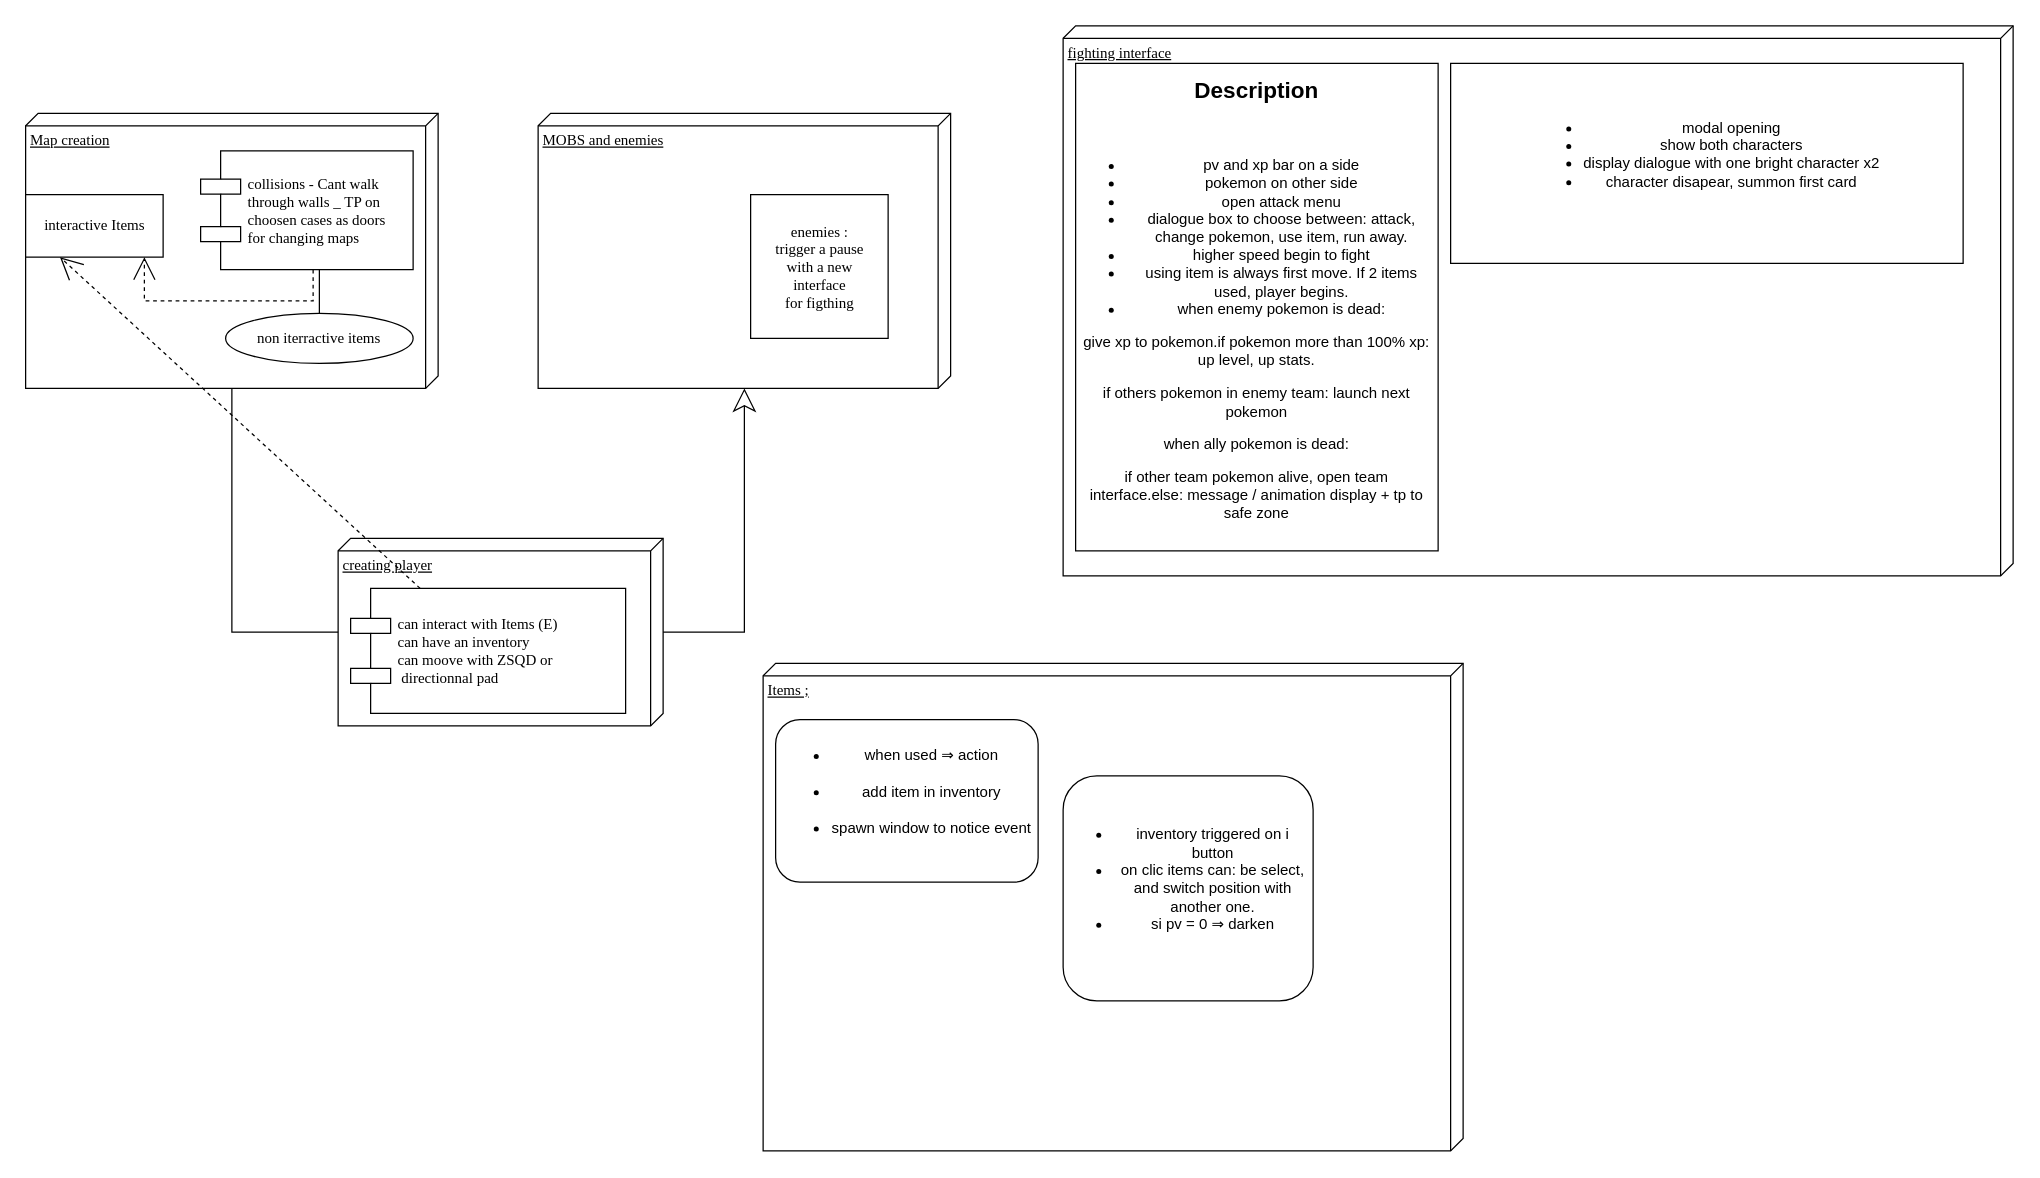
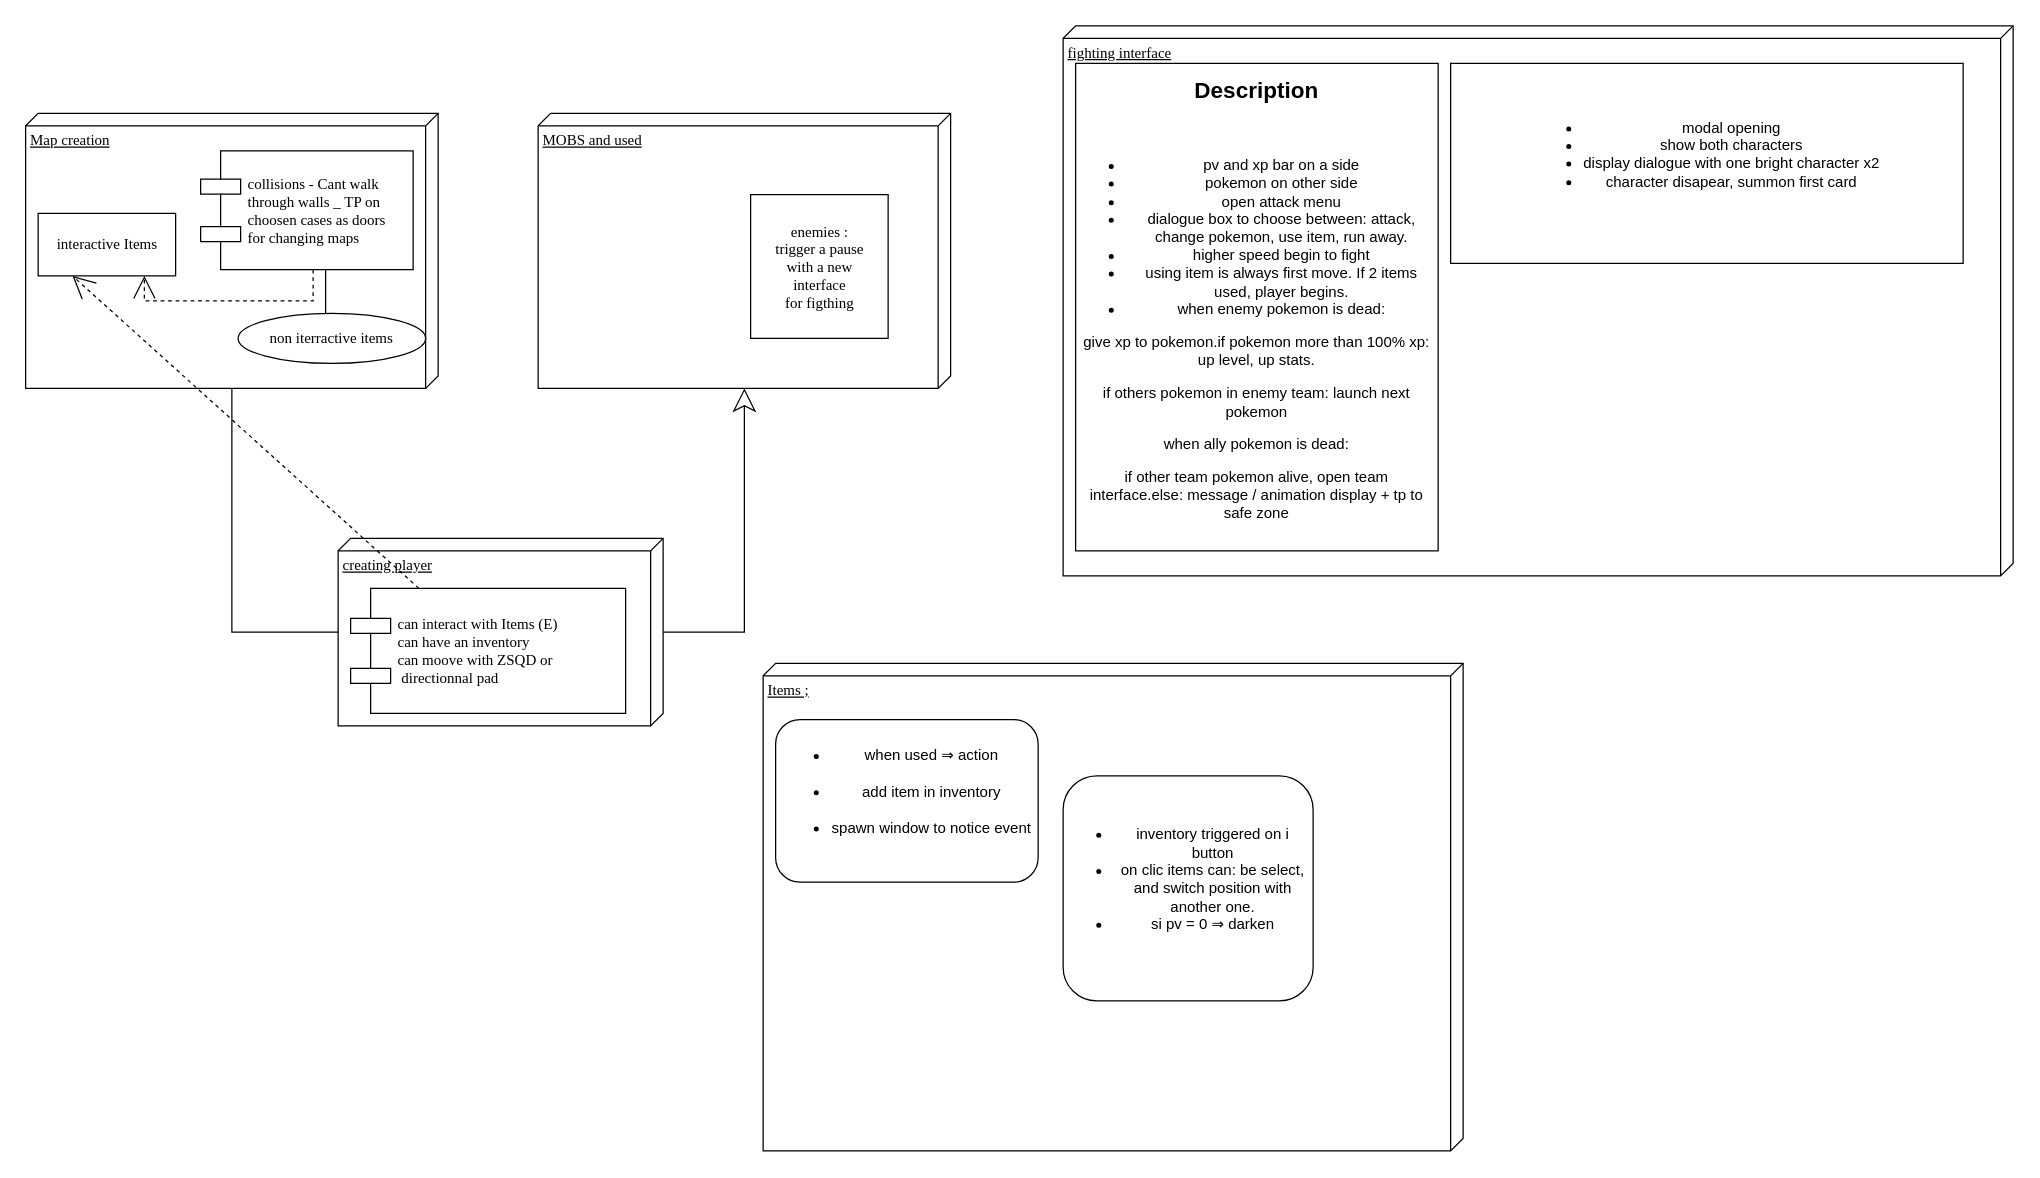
(604, 141) -> (594, 141)
(94, 226) -> (107, 244)
(319, 338) -> (332, 338)
